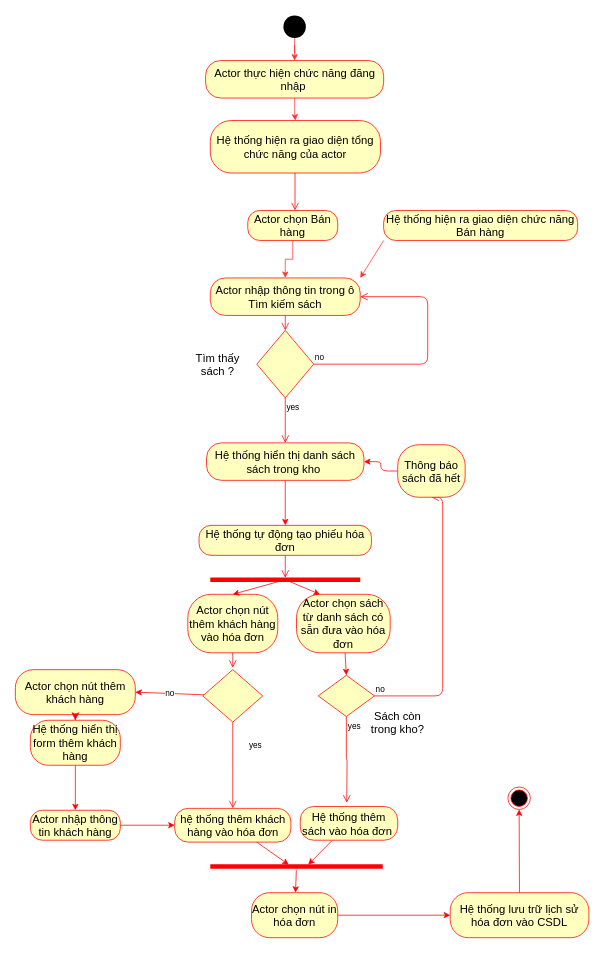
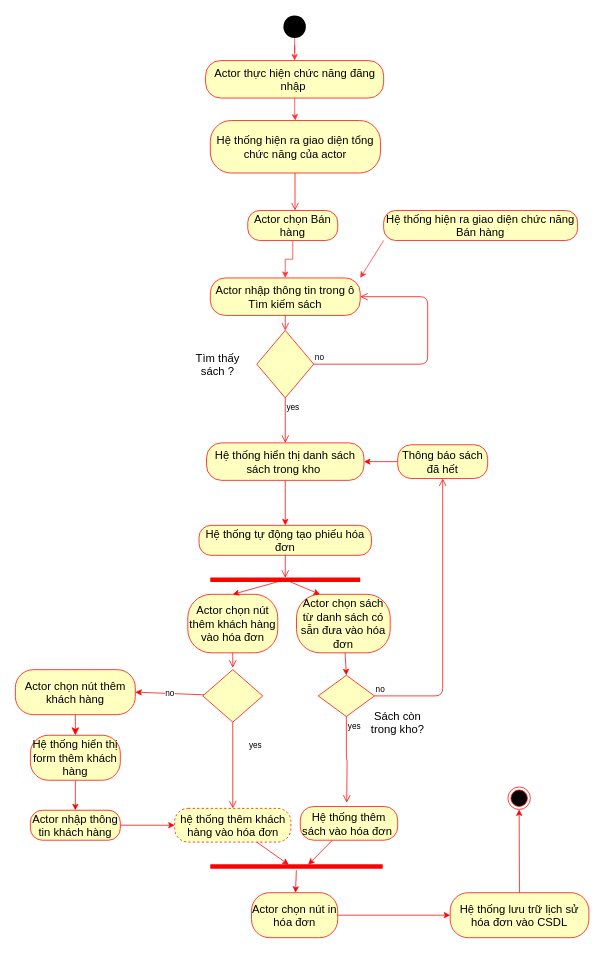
(432, 471) -> (443, 462)
(75, 743) -> (75, 758)
(233, 825) -> (233, 825)
